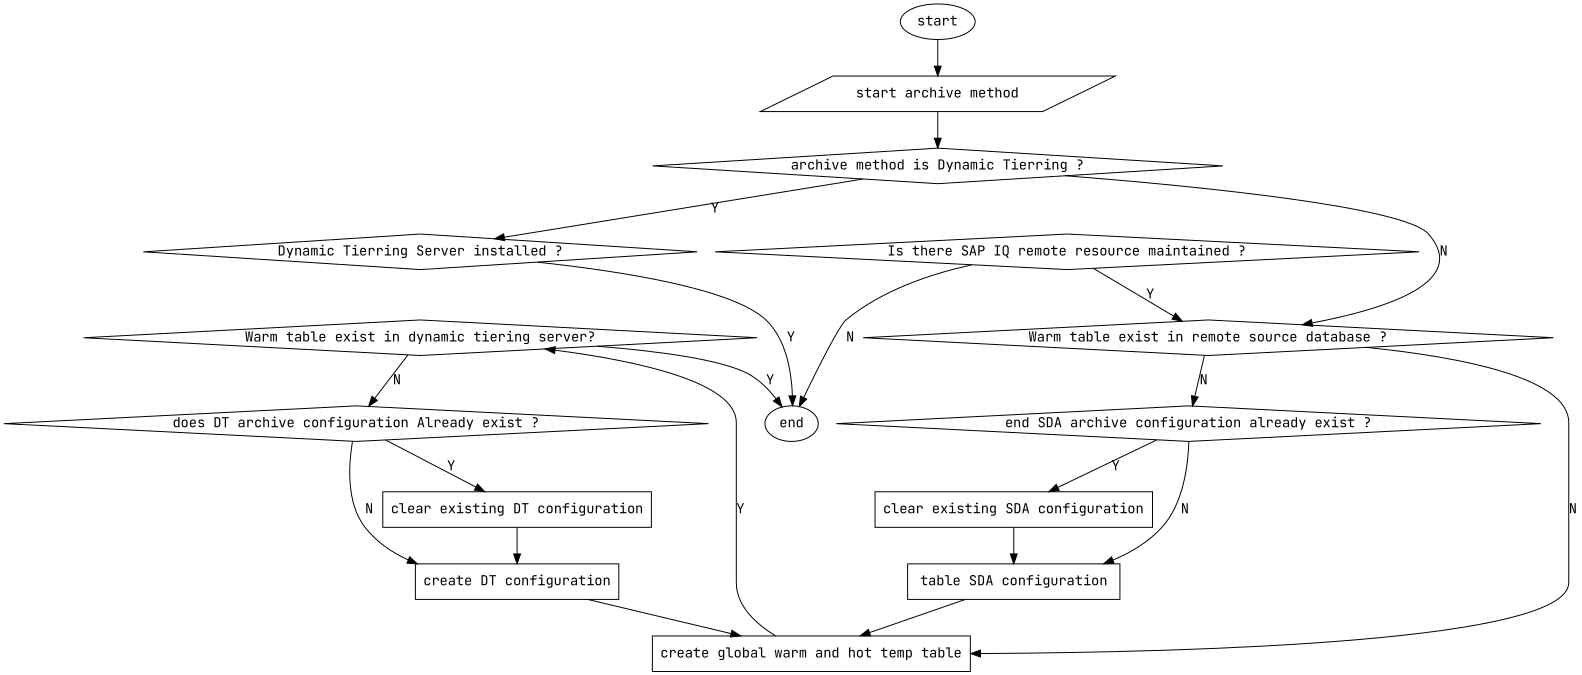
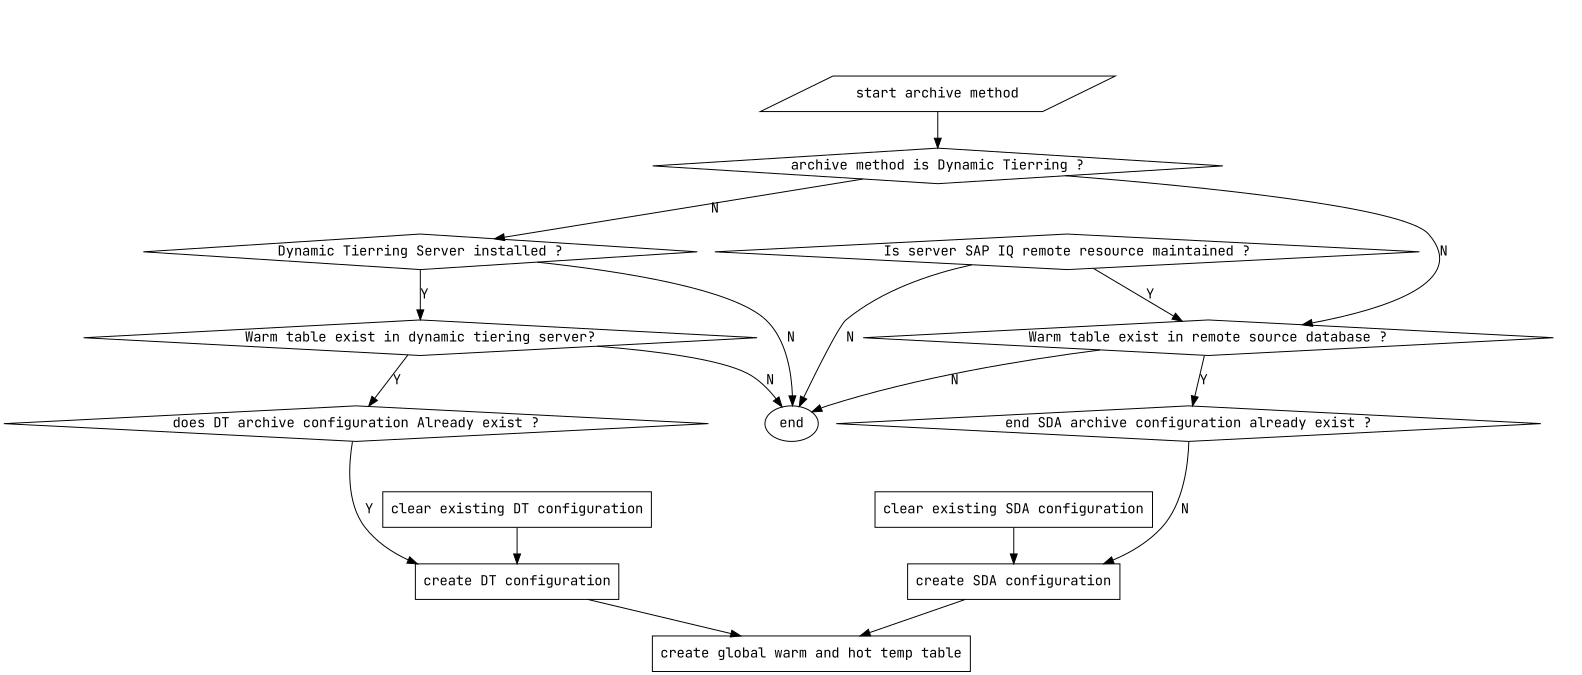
(938, 22) -> none
(715, 209) -> (715, 209)
(1067, 252) -> (1067, 252)
(791, 338) -> (791, 338)
(397, 381) -> (397, 381)
(770, 381) -> (770, 381)
(1204, 381) -> (1204, 381)
(736, 435) -> (420, 290)
(431, 464) -> none
(1107, 464) -> none
(369, 510) -> (369, 510)
(1014, 582) -> (1014, 582)
(1474, 625) -> (959, 373)
